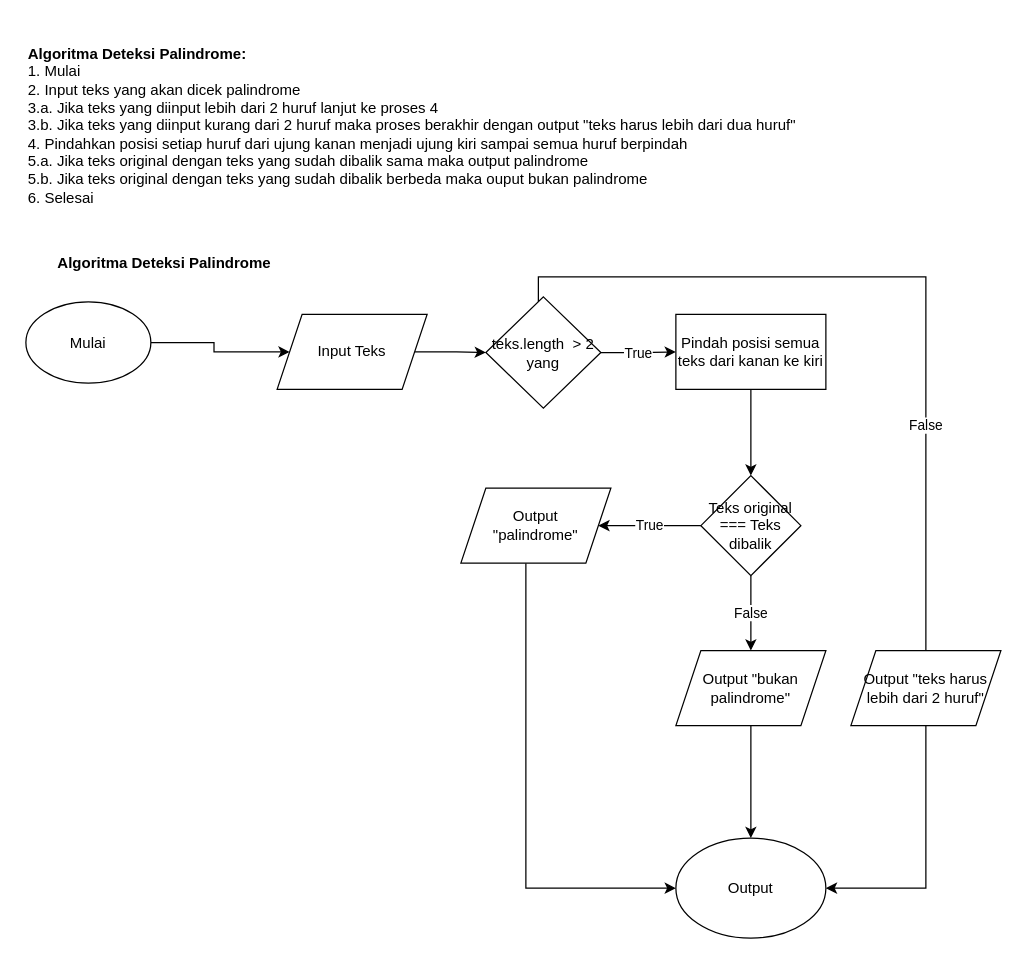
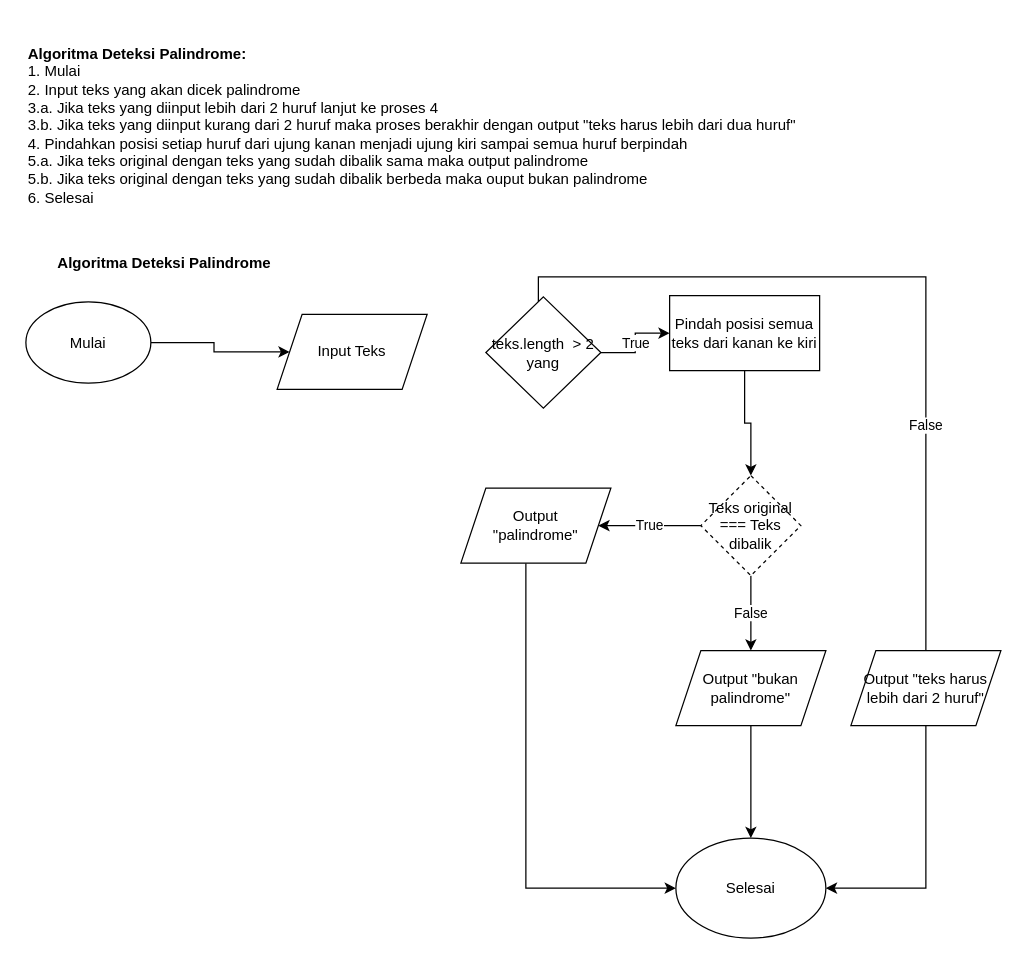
(446, 352) -> none
(751, 352) -> (744, 333)
(751, 526) -> (751, 526)
(751, 888) -> (751, 888)
